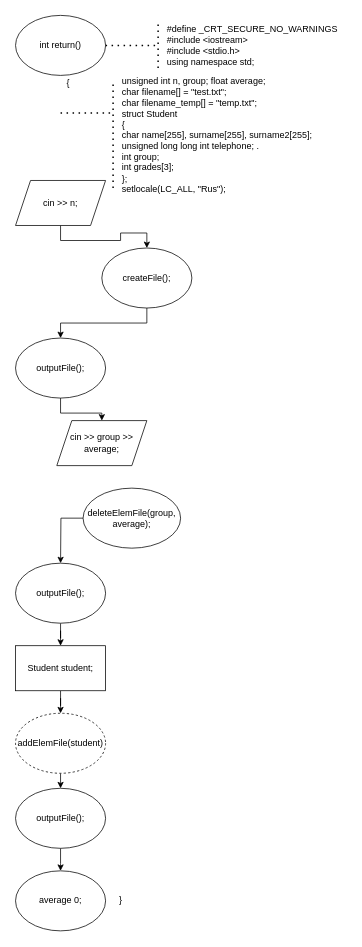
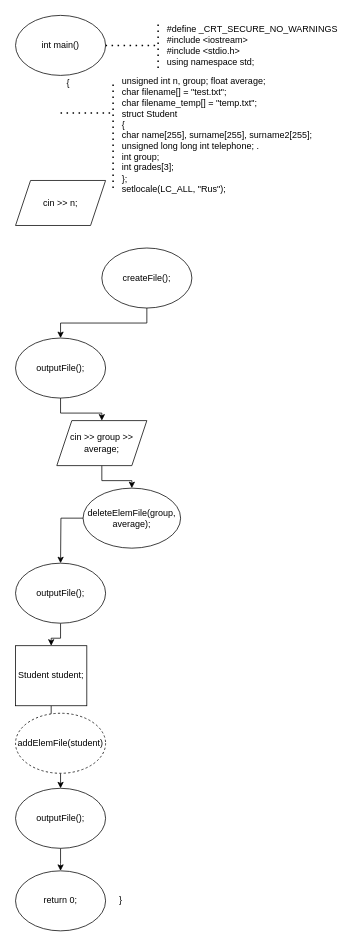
(60, 45) -> (60, 45)
(87, 240) -> none
none -> (110, 480)
(60, 668) -> (51, 675)
(60, 900) -> (60, 900)
